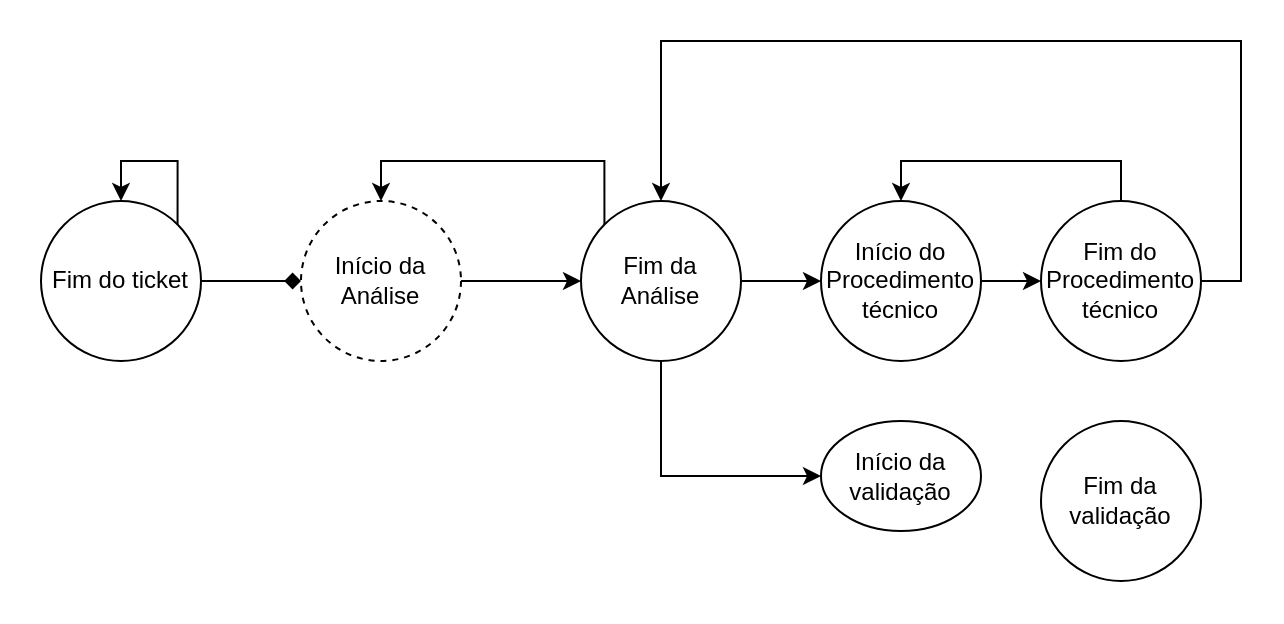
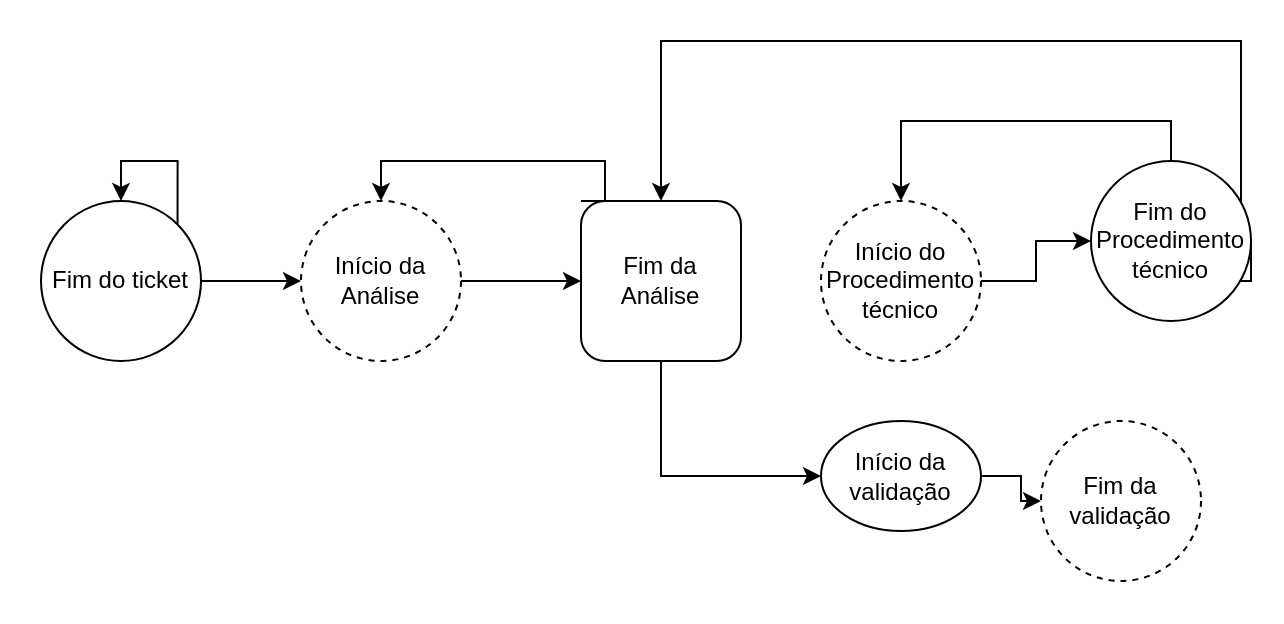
(284, 281) -> (285, 281)
(661, 281) -> (661, 281)
(774, 281) -> none
(901, 281) -> (901, 281)
(1121, 281) -> (1171, 241)
none -> (1017, 476)
(1121, 501) -> (1121, 501)
